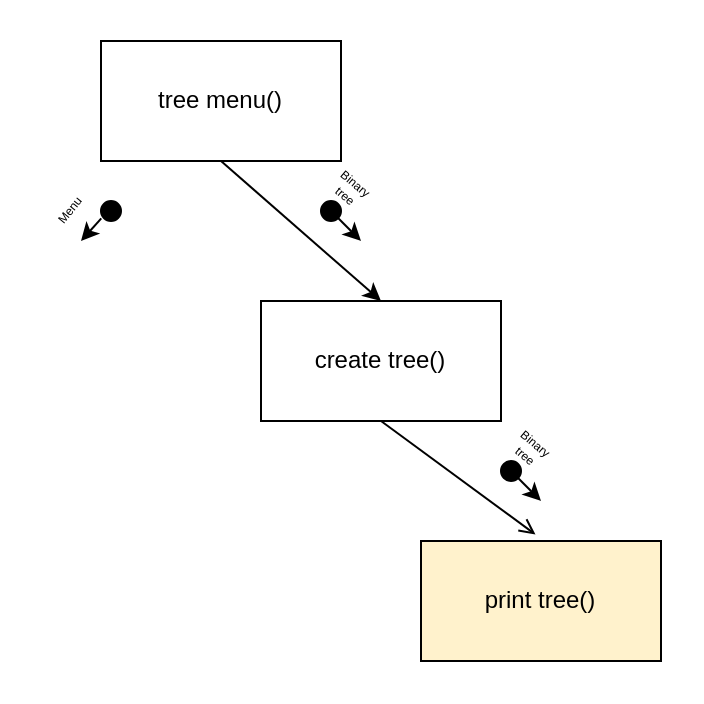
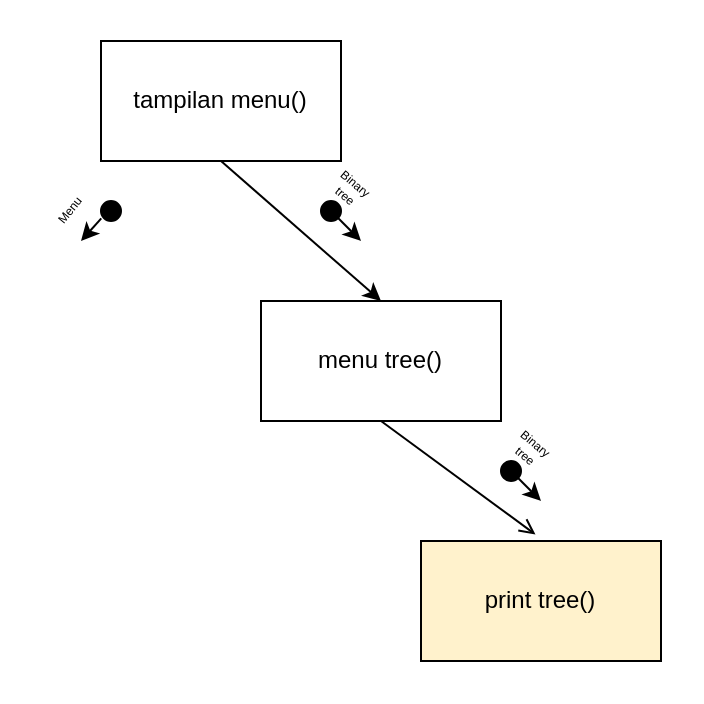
(221, 101) -> (221, 101)
(381, 361) -> (381, 361)
